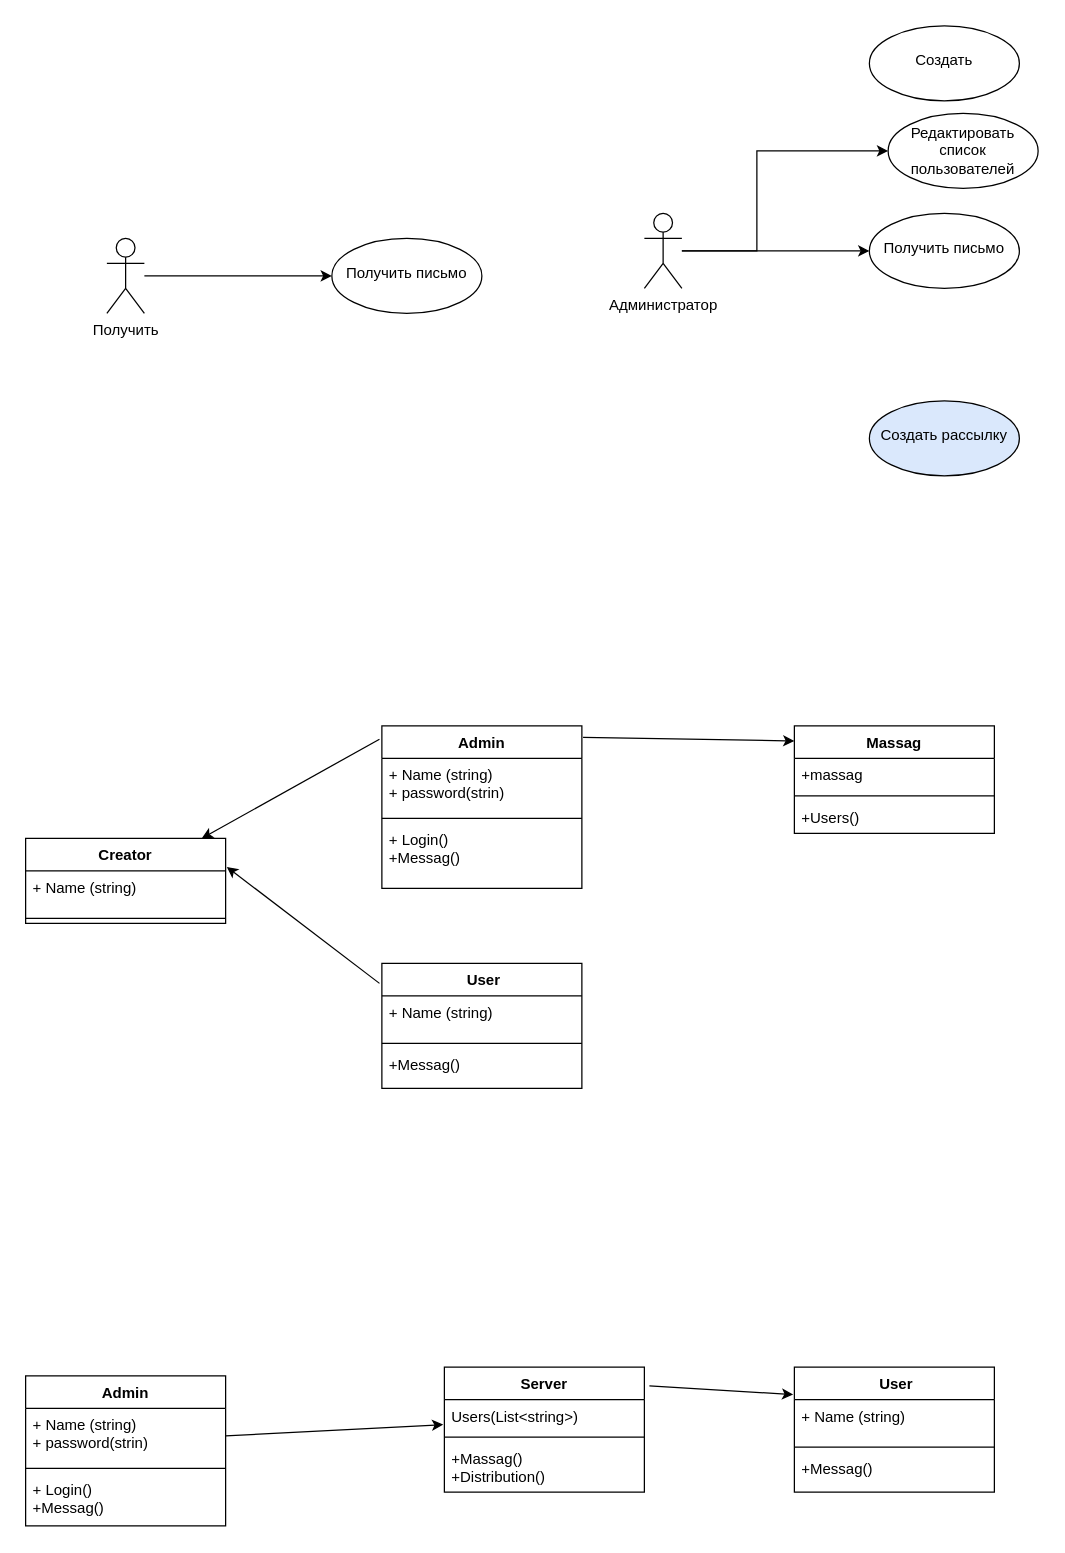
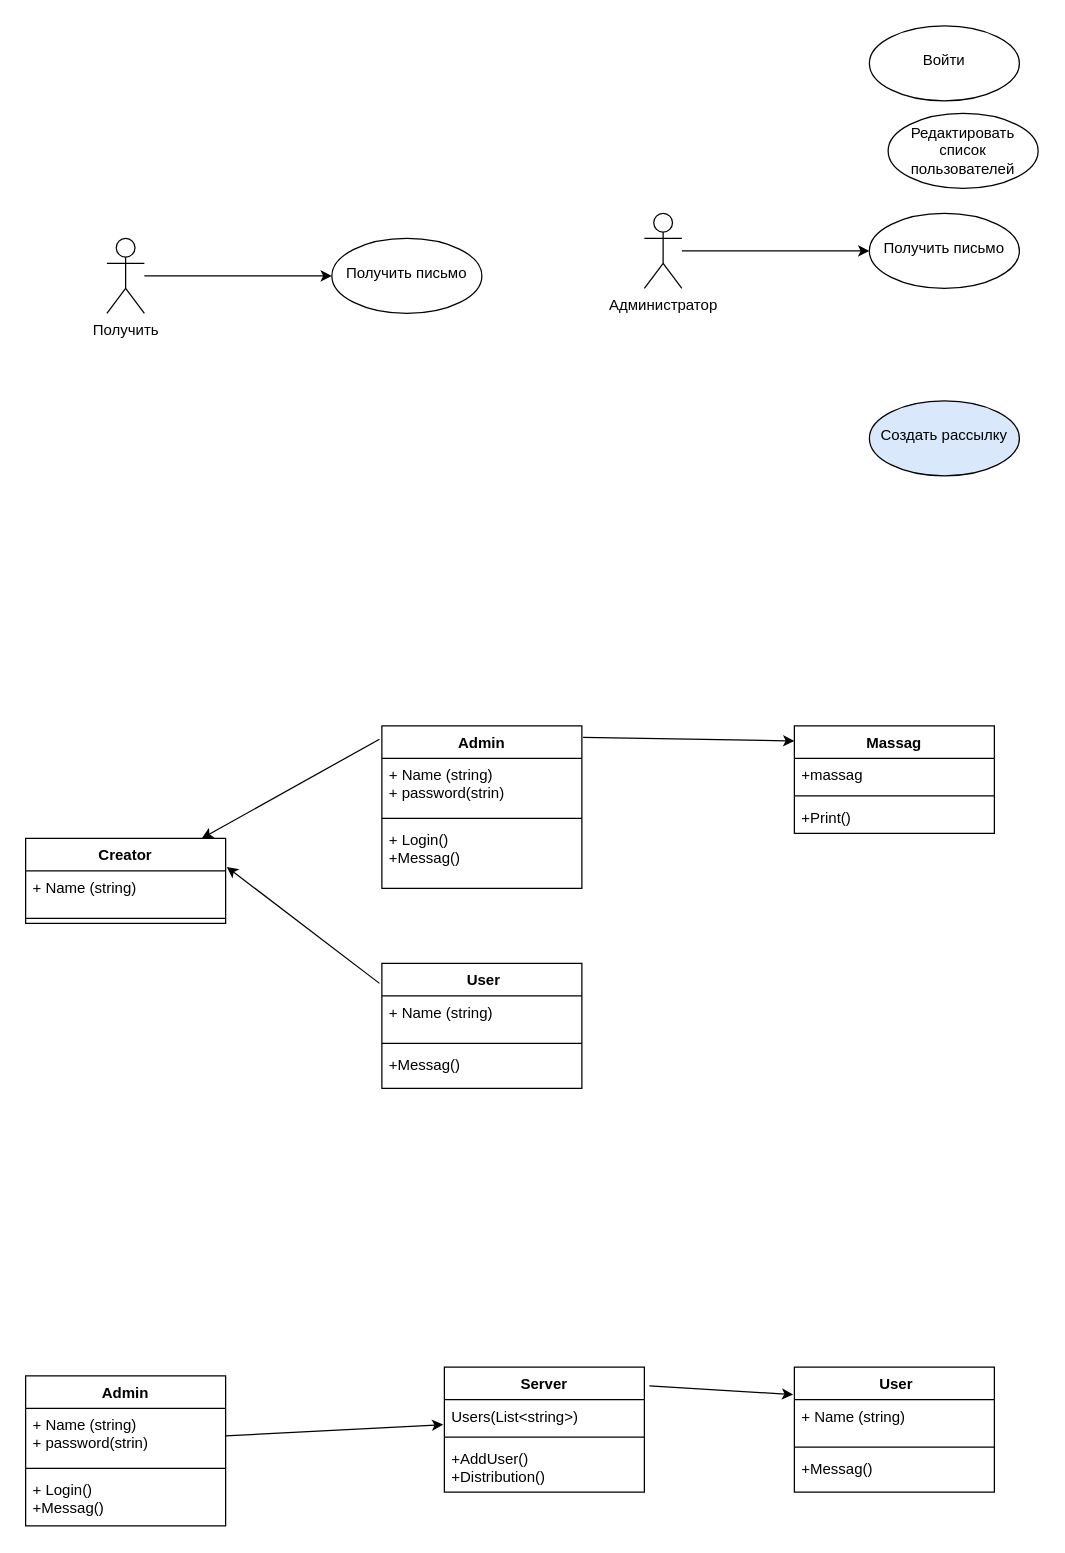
(944, 43) -> (944, 43)
(770, 151) -> none
(835, 818) -> (833, 818)
(489, 1459) -> (493, 1459)
